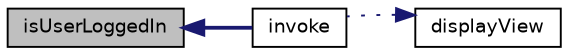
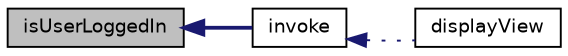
(371, 15) -> (391, 41)
